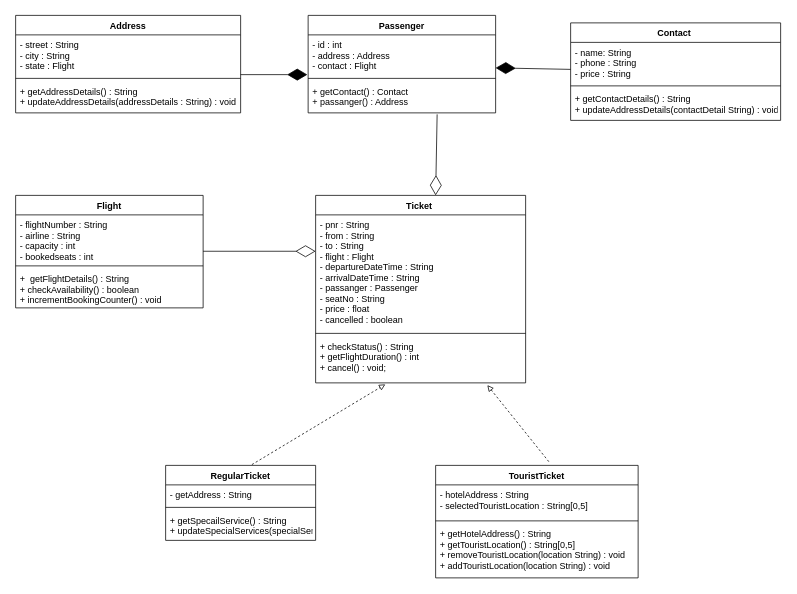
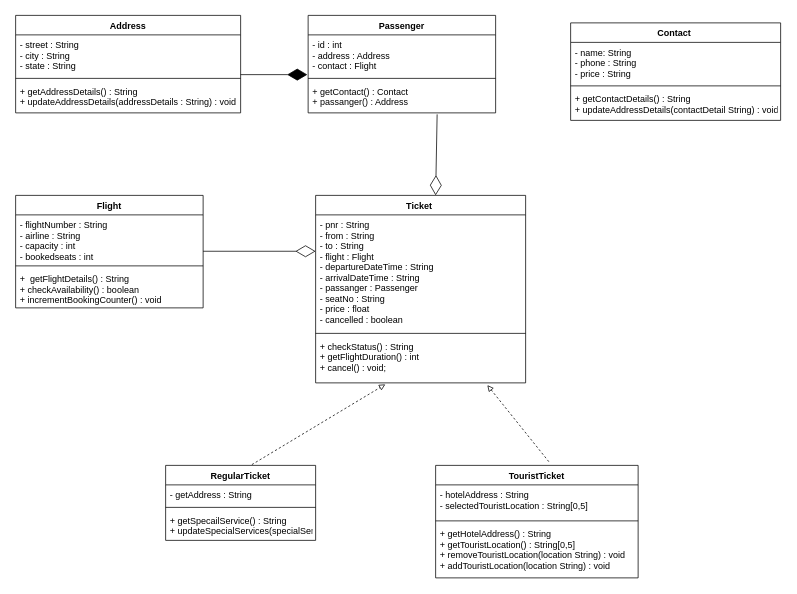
(56, 45) -> (56, 45)
(530, 69) -> none
